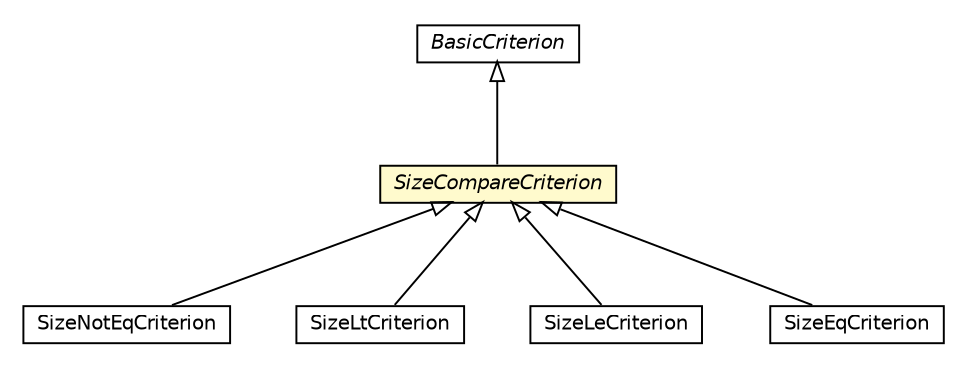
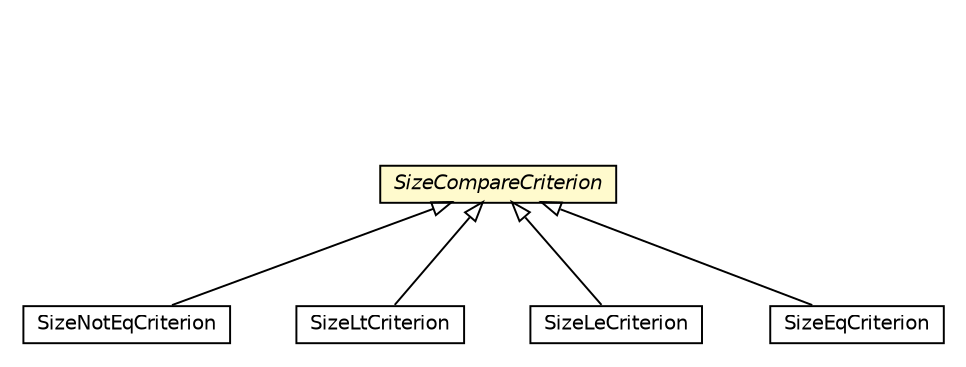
(497, 43) -> none
